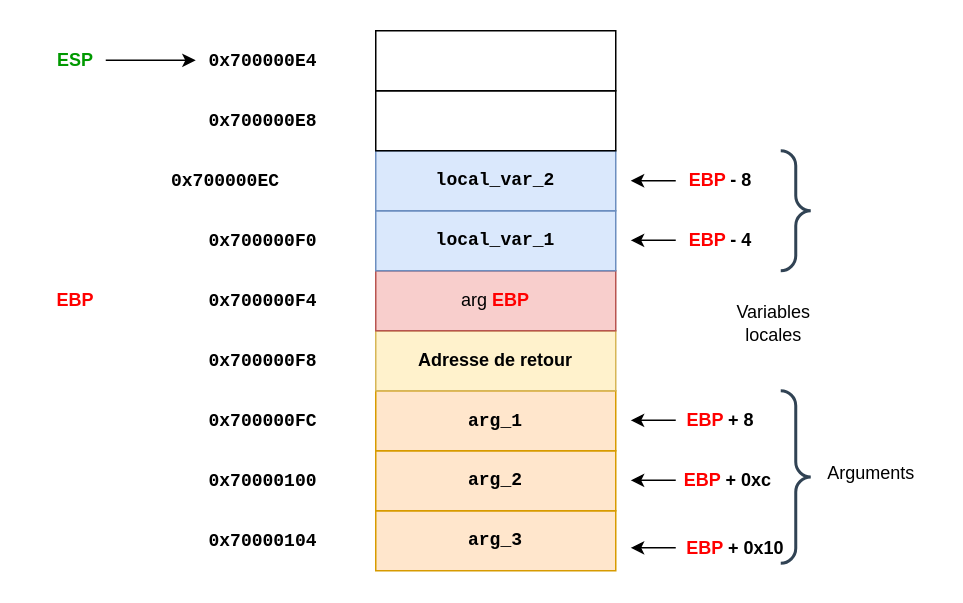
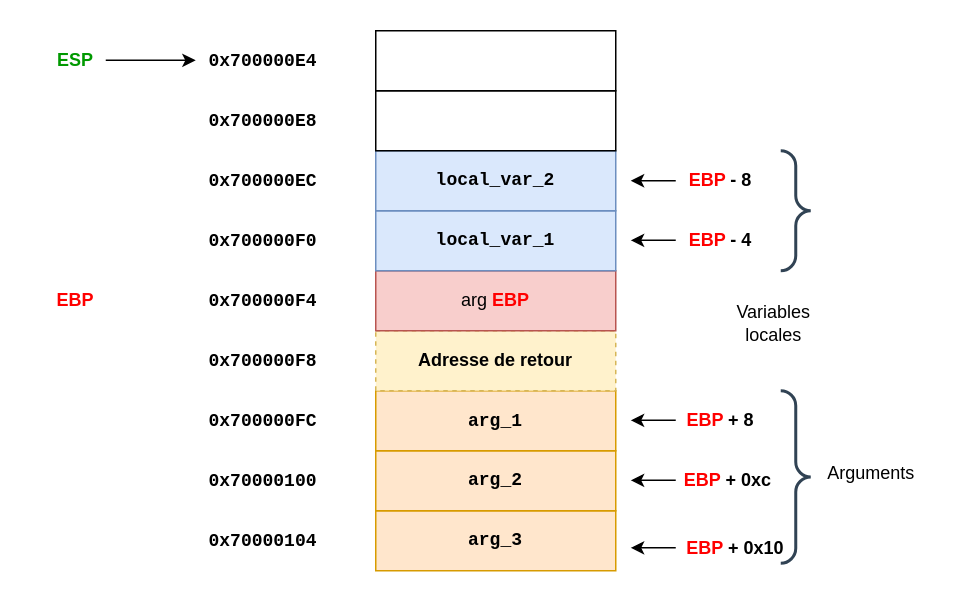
(226, 181) -> (263, 181)
(496, 361) -> (496, 361)
